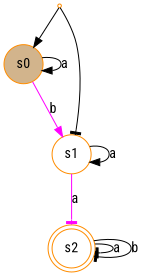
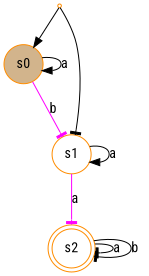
(45, 105) -> (46, 107)
